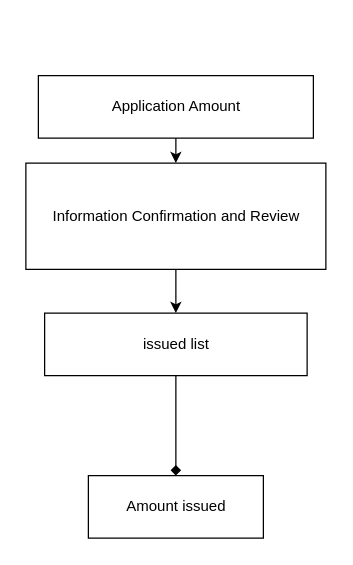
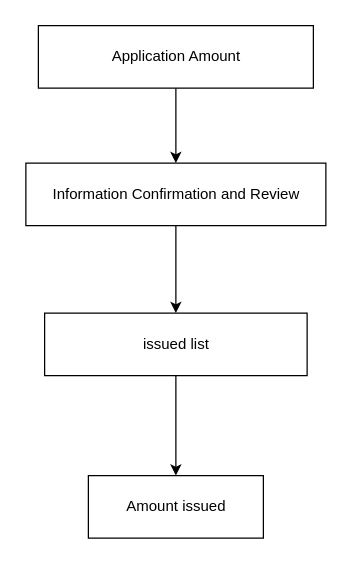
(176, 107) -> (176, 57)
(176, 216) -> (176, 194)
(176, 465) -> (176, 466)
